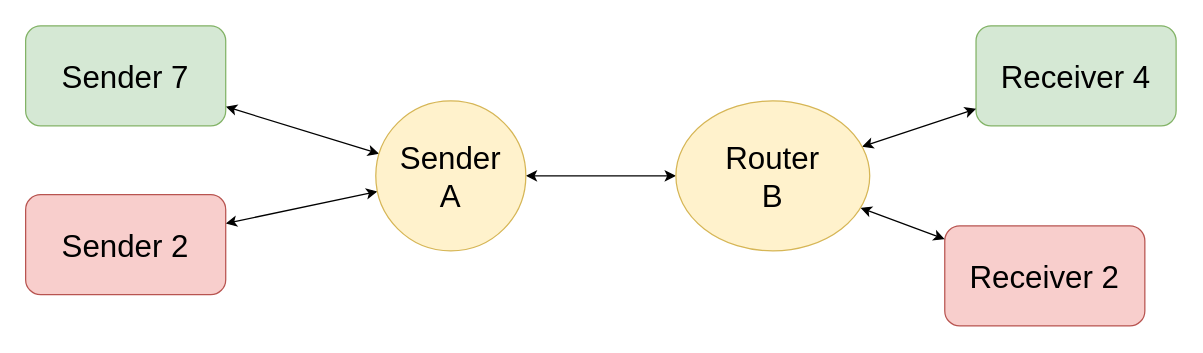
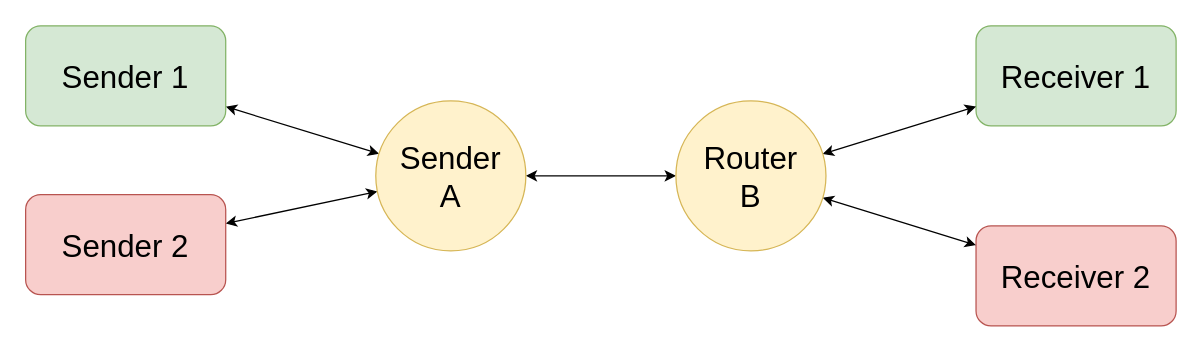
(126, 76) -> (126, 76)
(1076, 76) -> (1076, 76)
(773, 176) -> (751, 176)
(1044, 276) -> (1076, 276)
